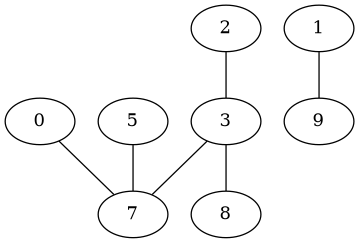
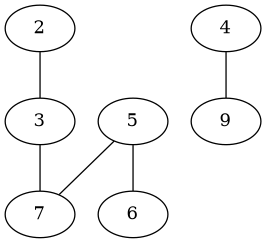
(319, 28) -> (226, 28)
(40, 121) -> none
none -> (133, 214)
(226, 214) -> none
